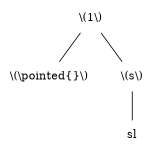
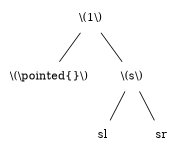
none -> (162, 135)
